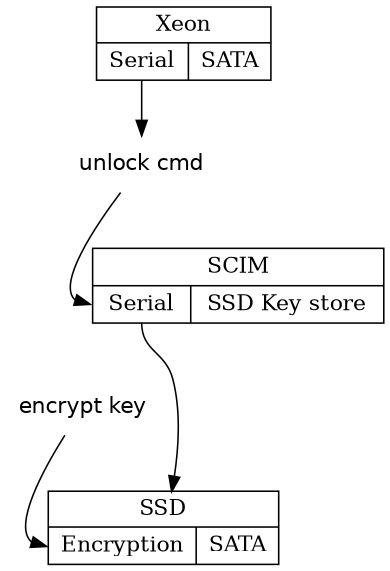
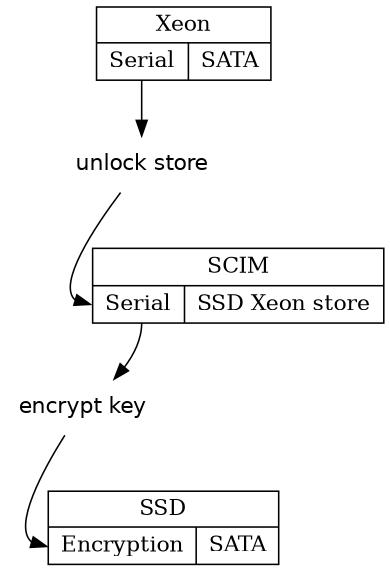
(142, 164) -> (142, 164)
(287, 304) -> (284, 304)
(176, 395) -> (137, 346)
